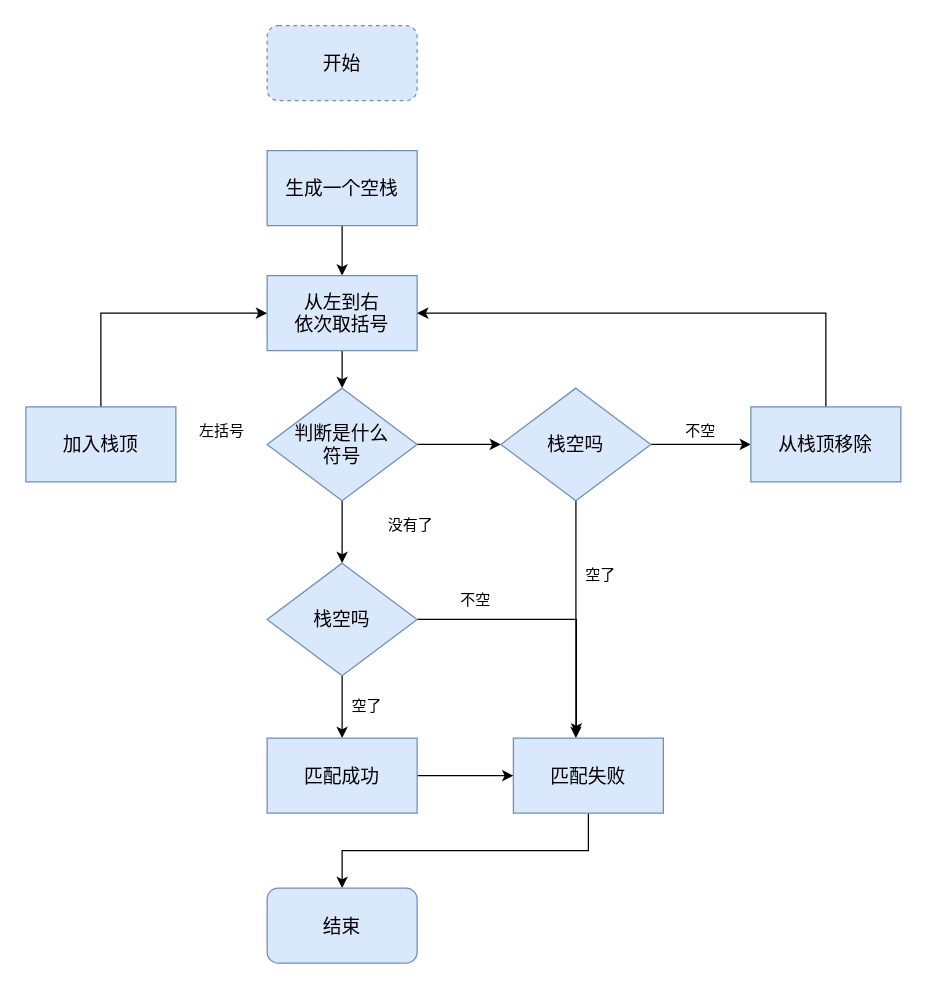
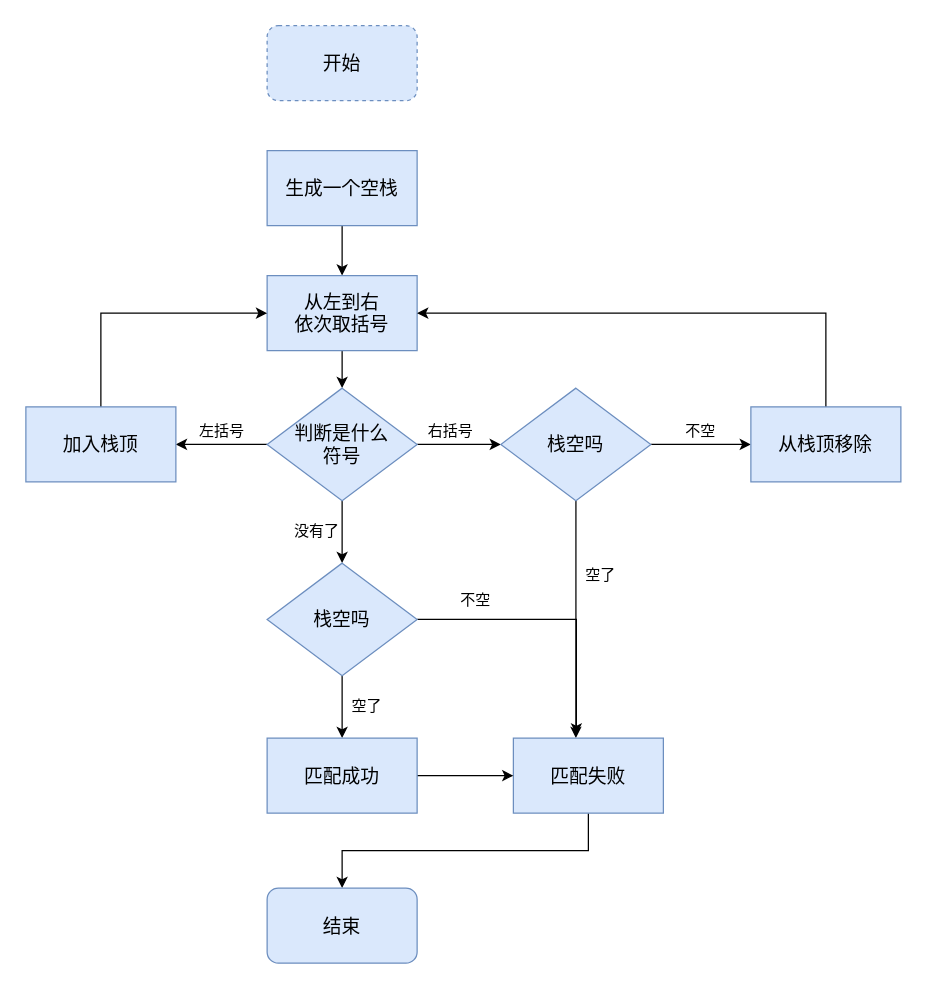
none -> (451, 432)
none -> (226, 444)
(411, 526) -> (317, 532)
